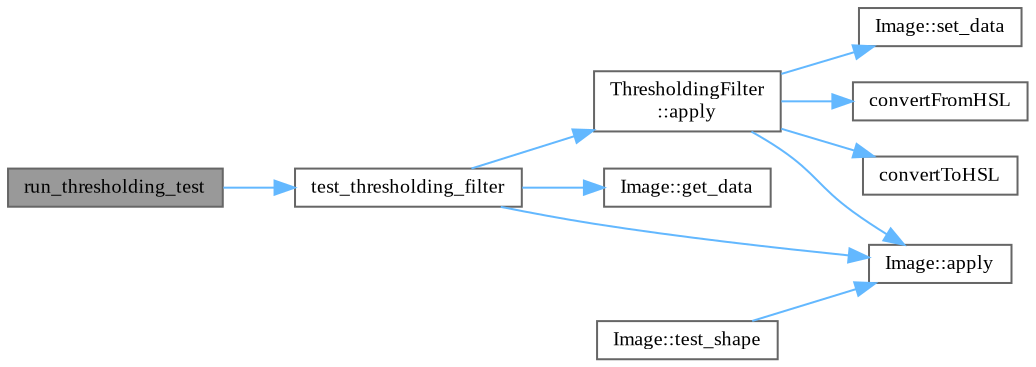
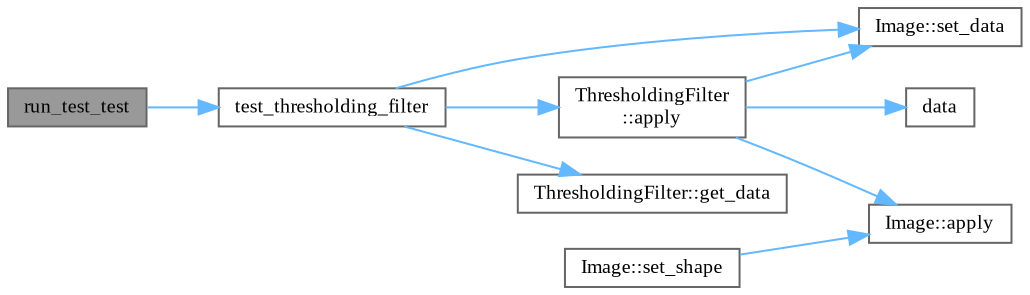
(940, 101) -> (940, 107)
(940, 176) -> none
(115, 188) -> (77, 107)
(687, 188) -> (652, 194)
(674, 235) -> (615, 46)
(687, 340) -> (652, 268)
